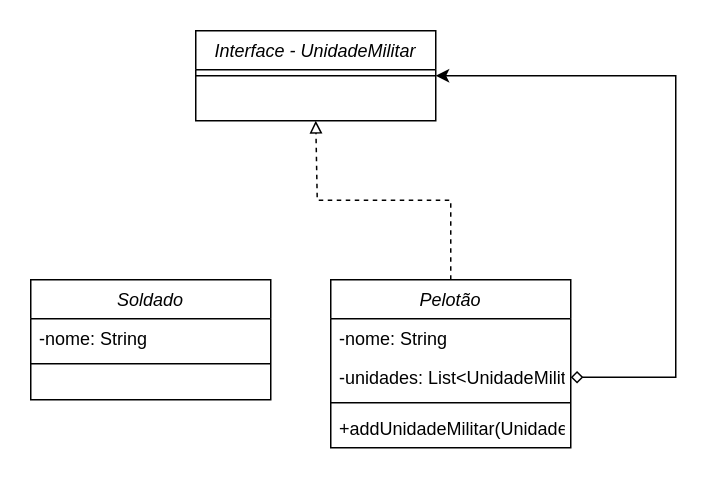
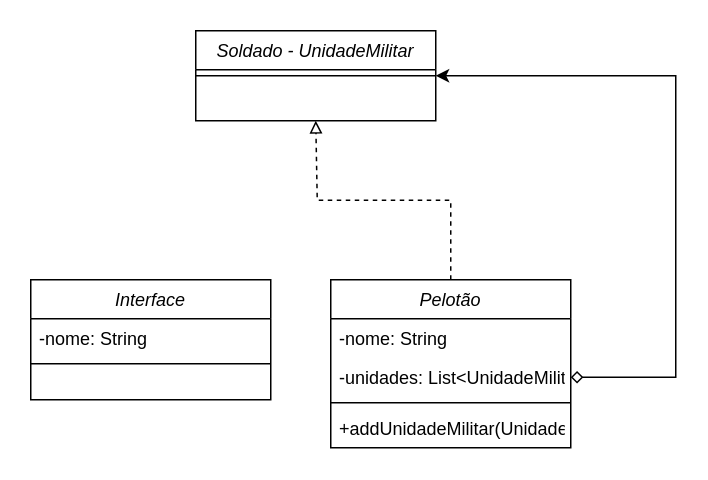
(315, 51) -> (315, 51)
(150, 300) -> (150, 300)
